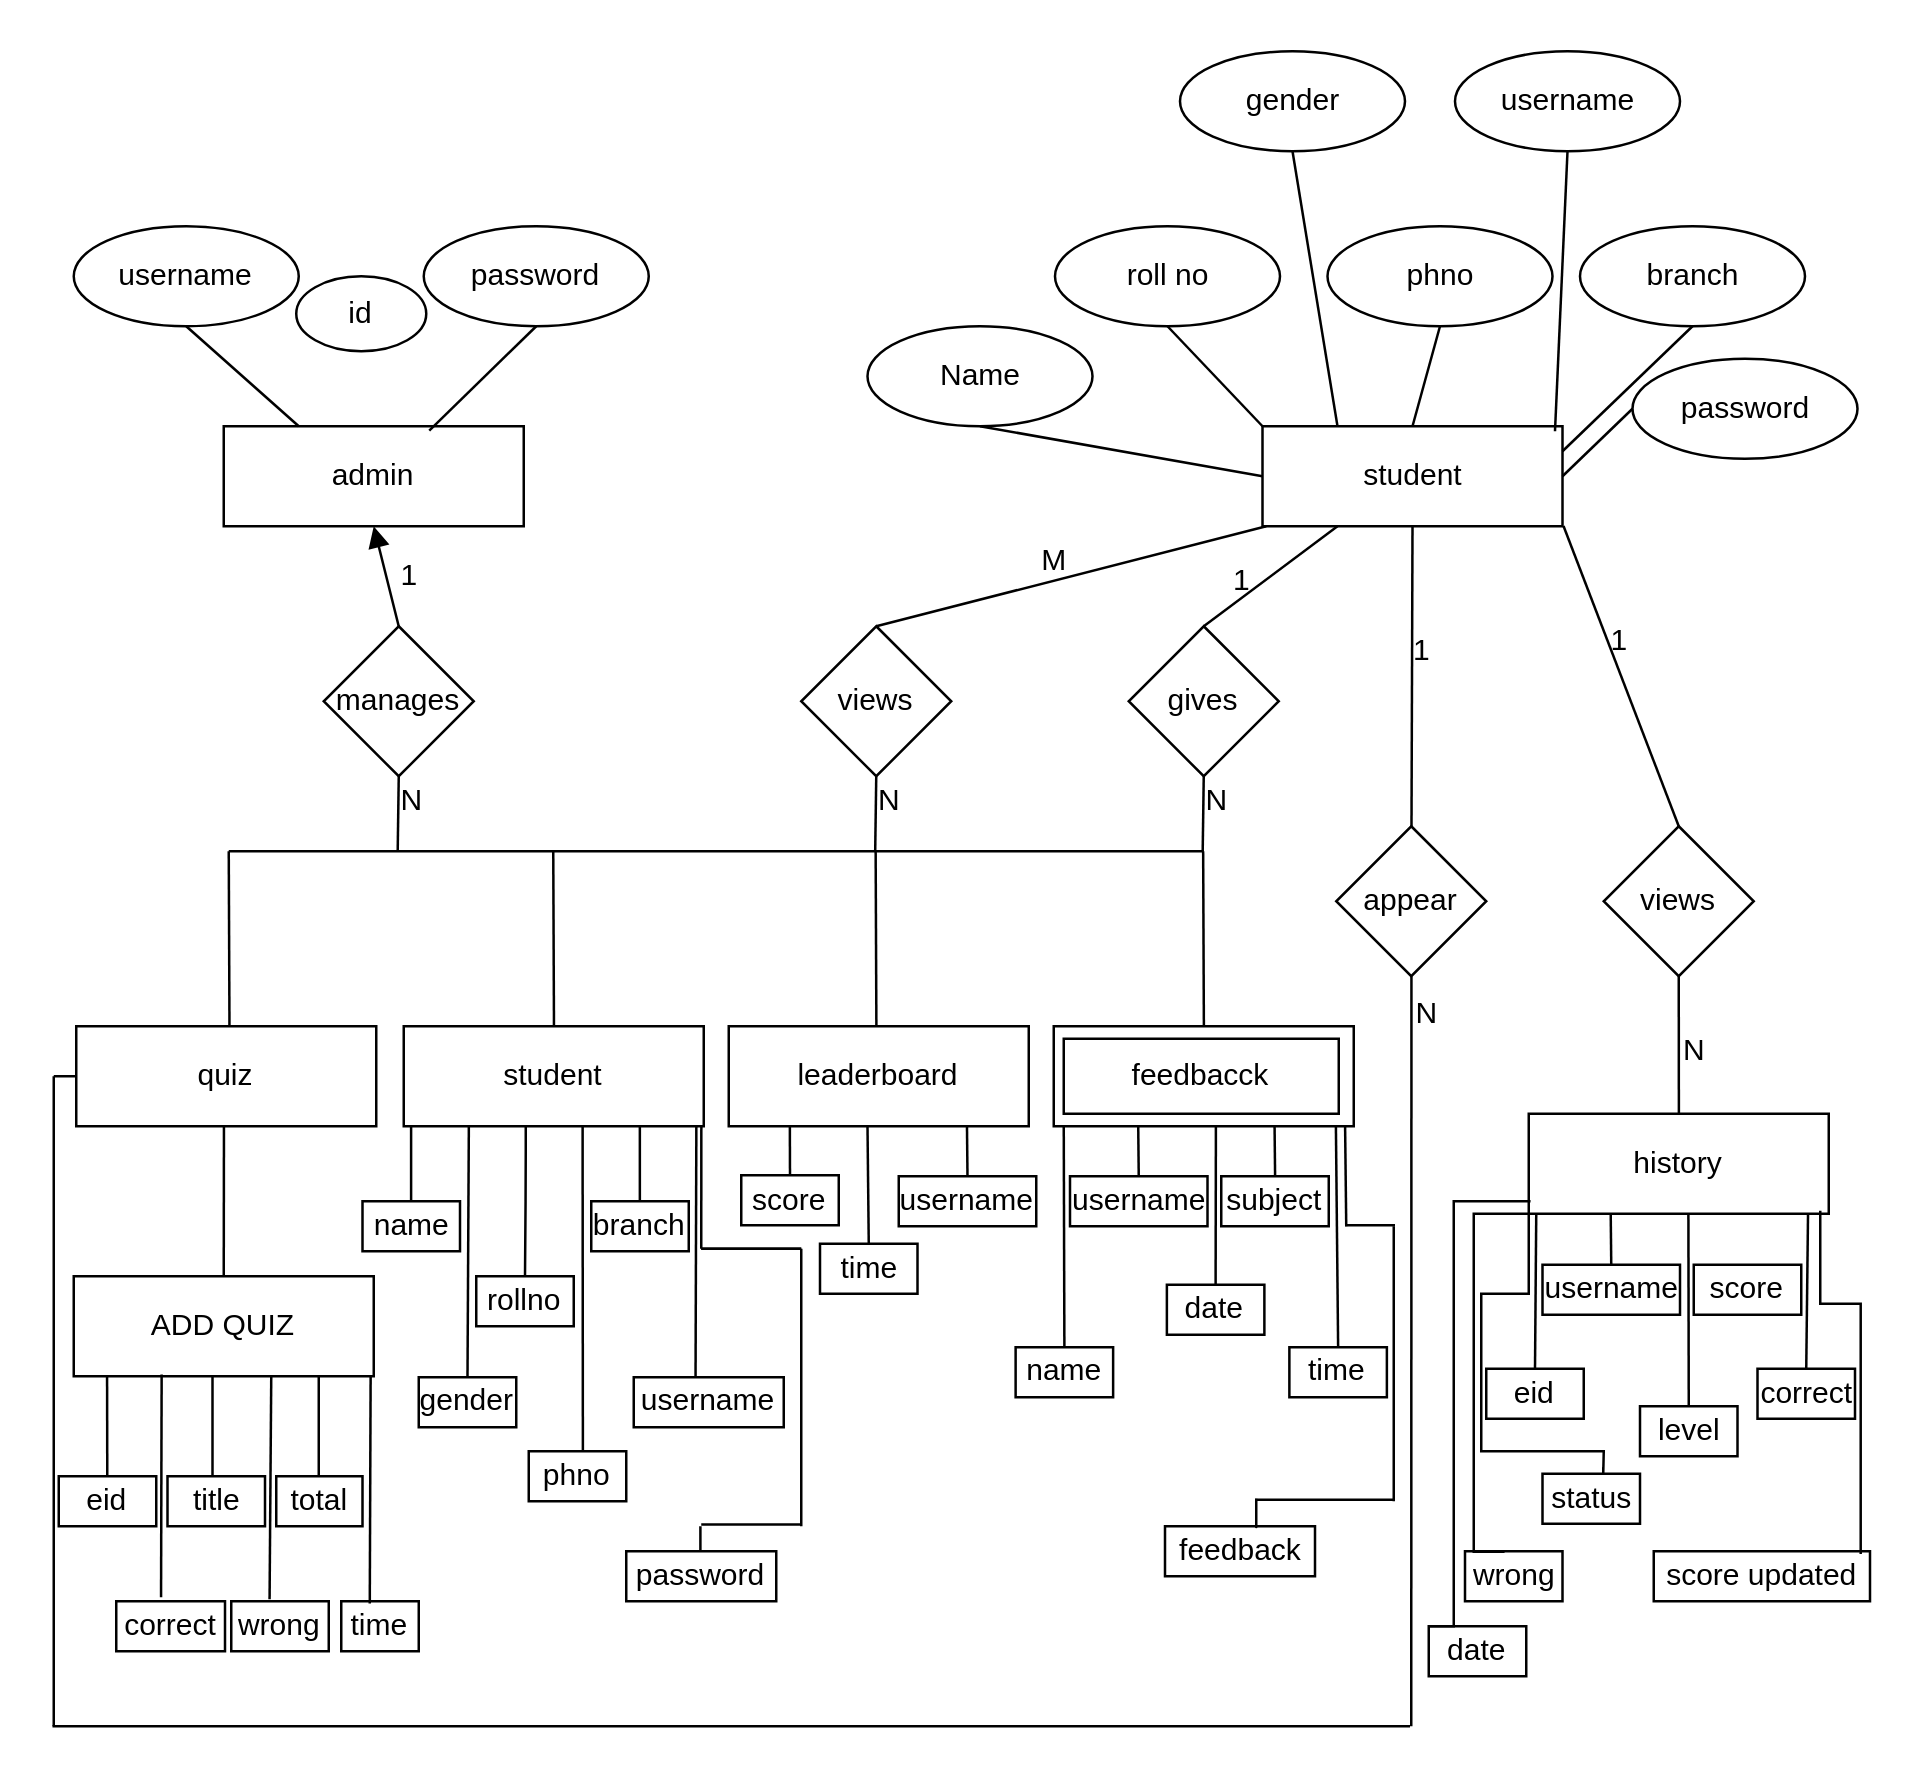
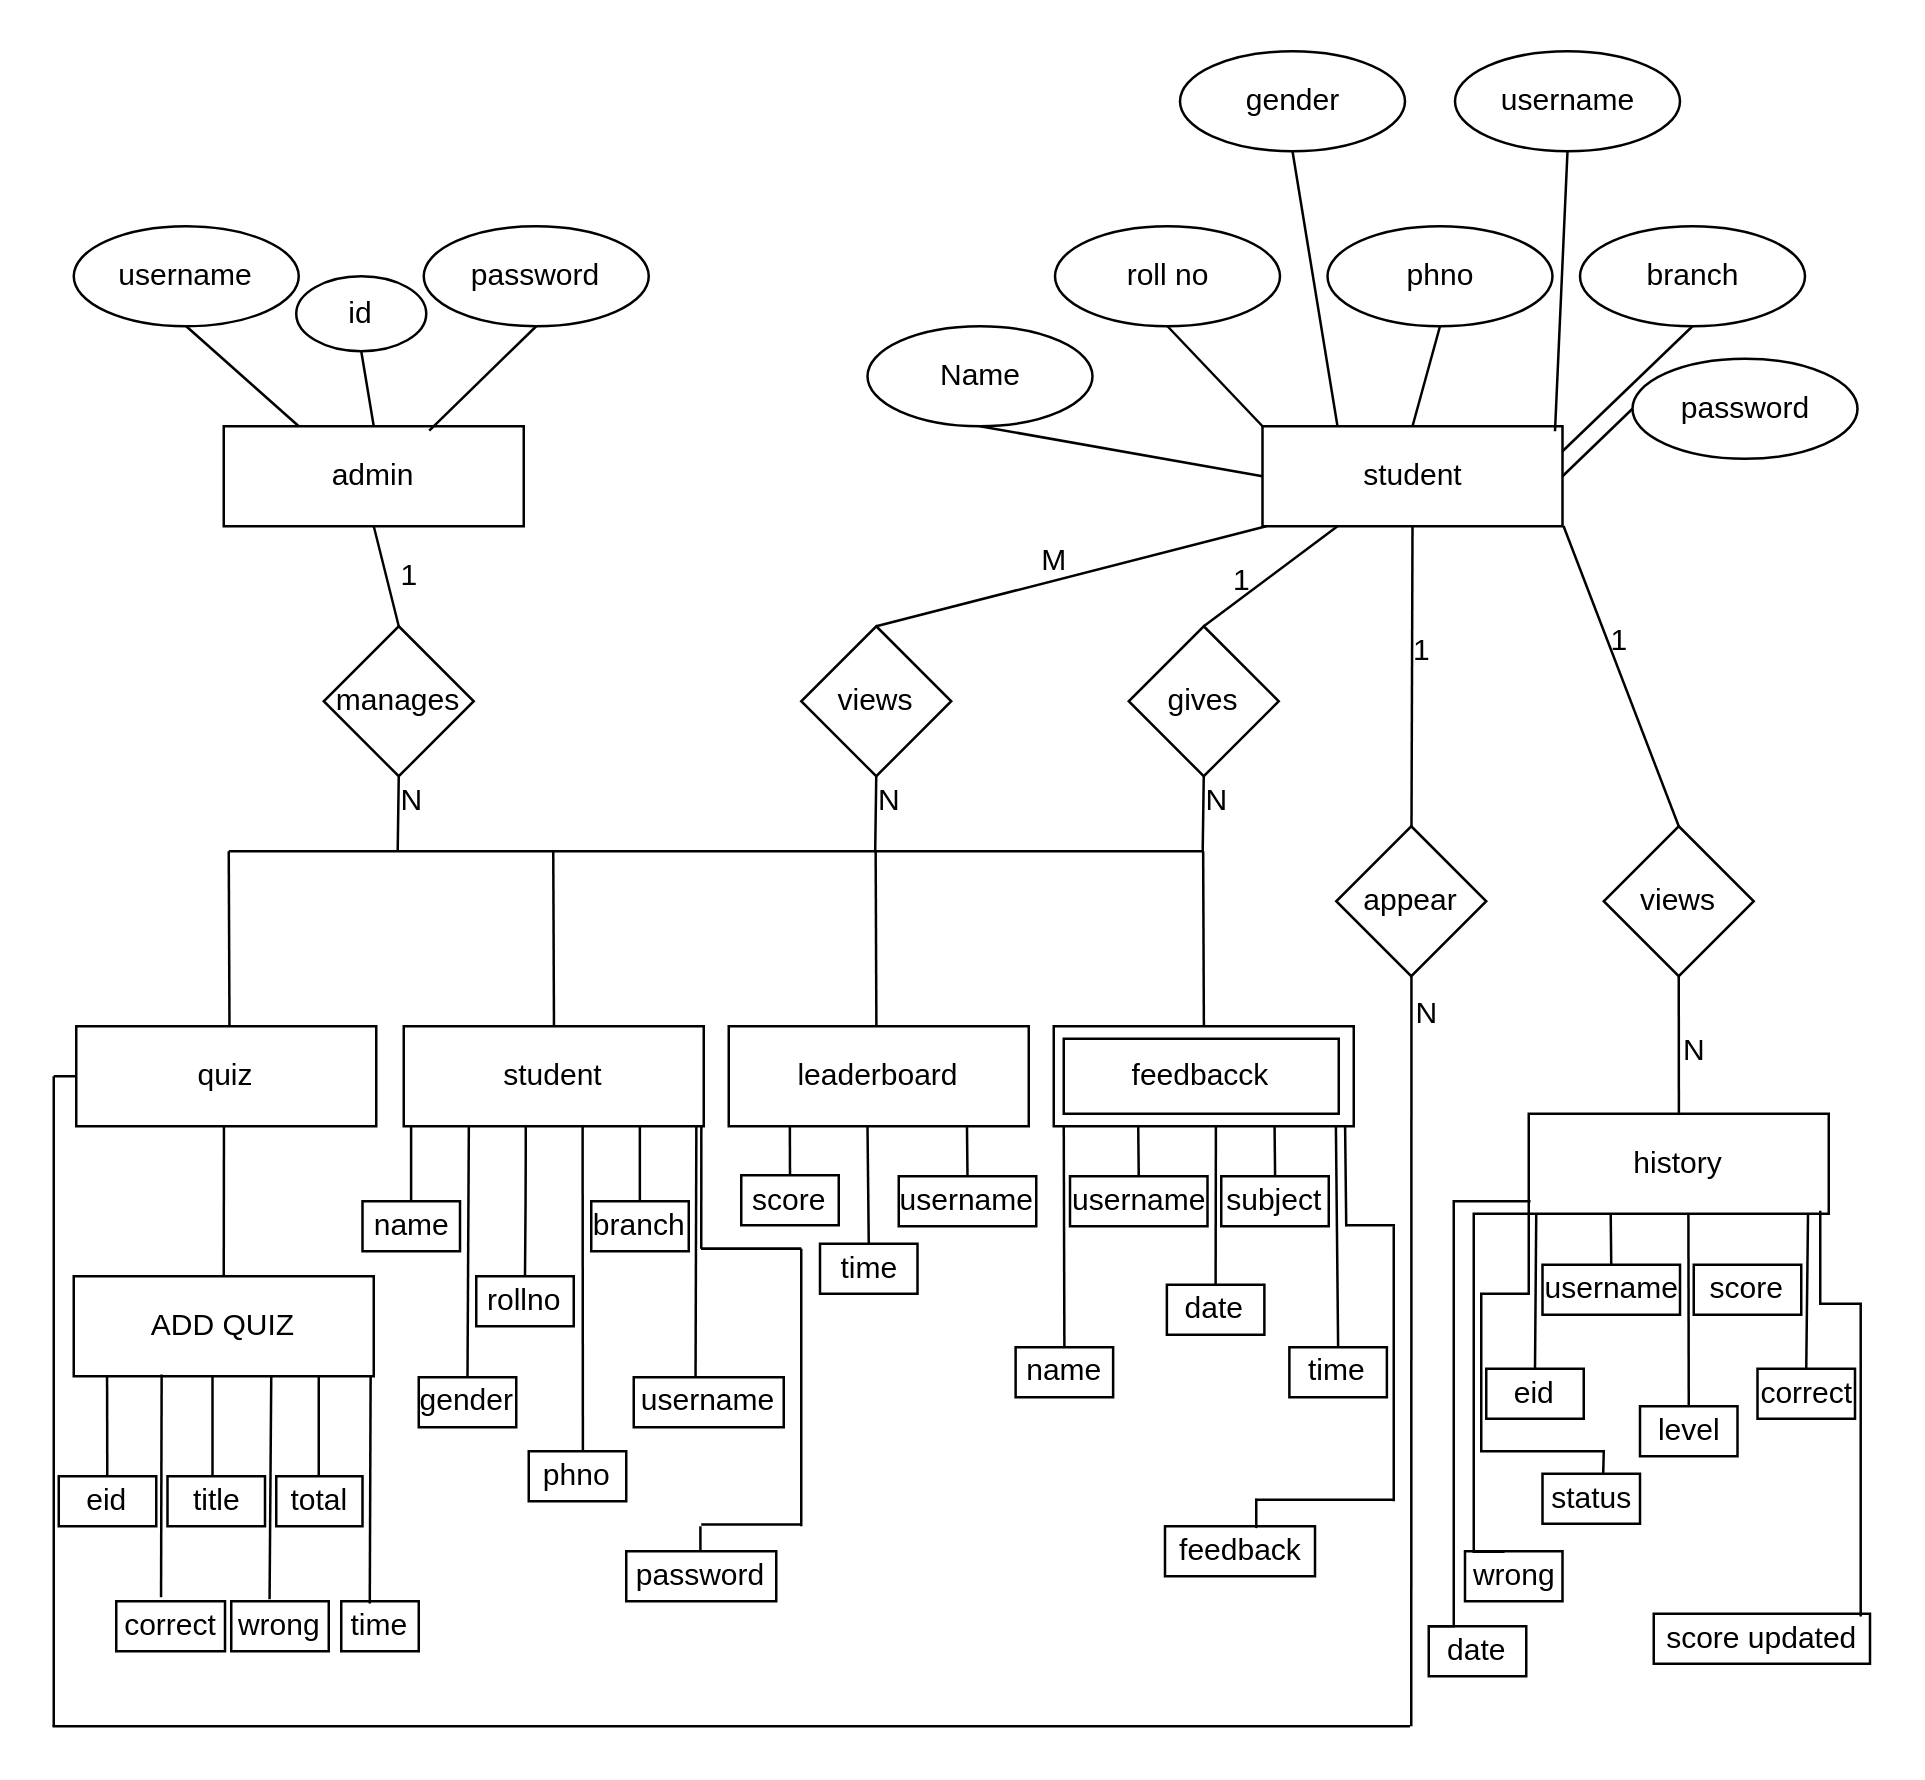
none -> (368, 389)
(379, 547) -> (377, 538)
(1762, 1576) -> (1762, 1639)
